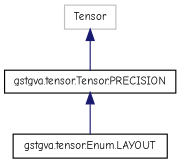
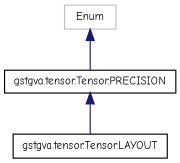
(90, 17) -> (90, 17)
(90, 146) -> (90, 146)
